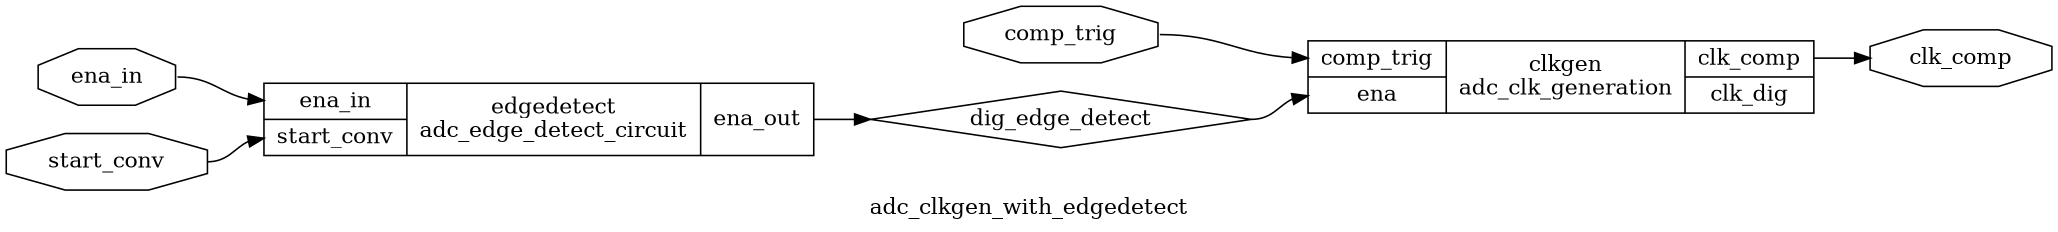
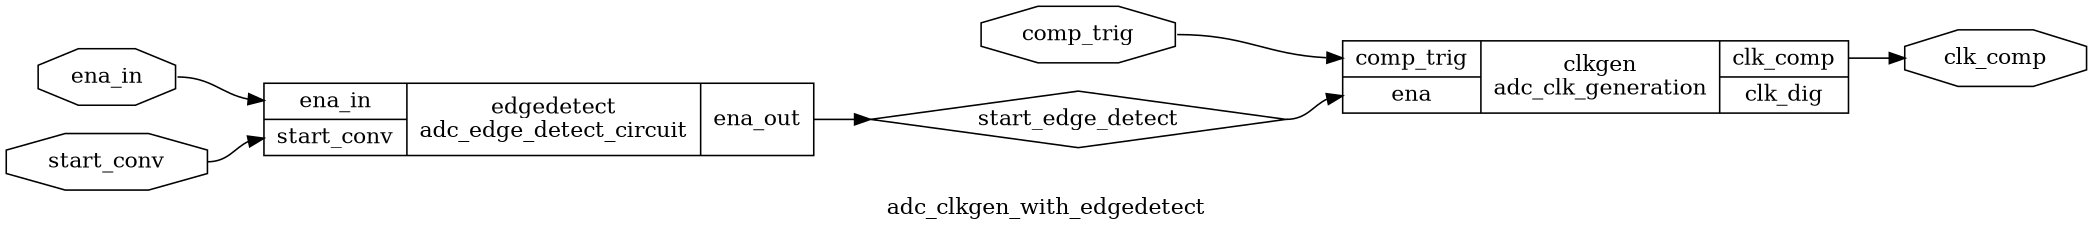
(1061, 119) -> (1078, 119)
